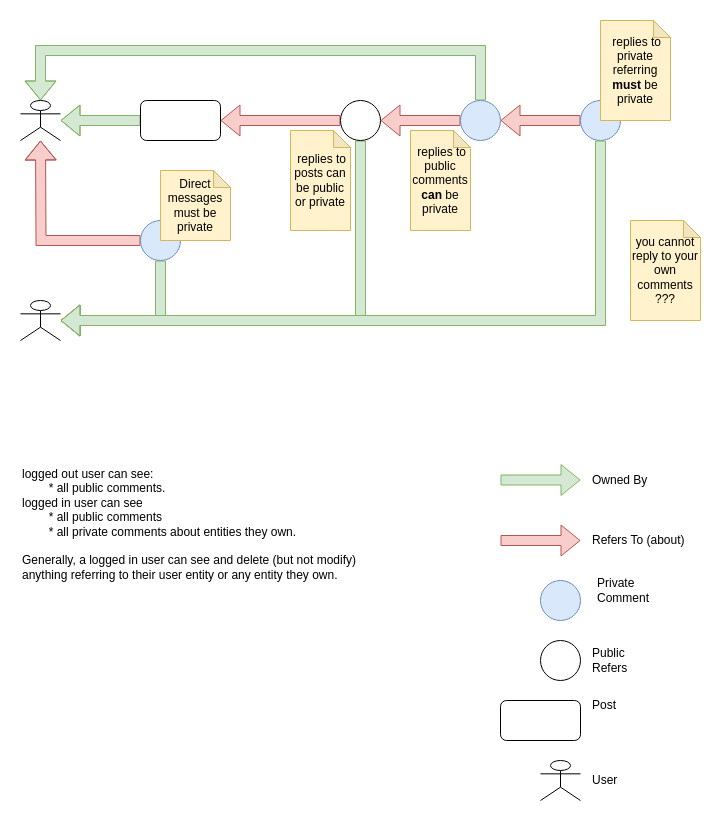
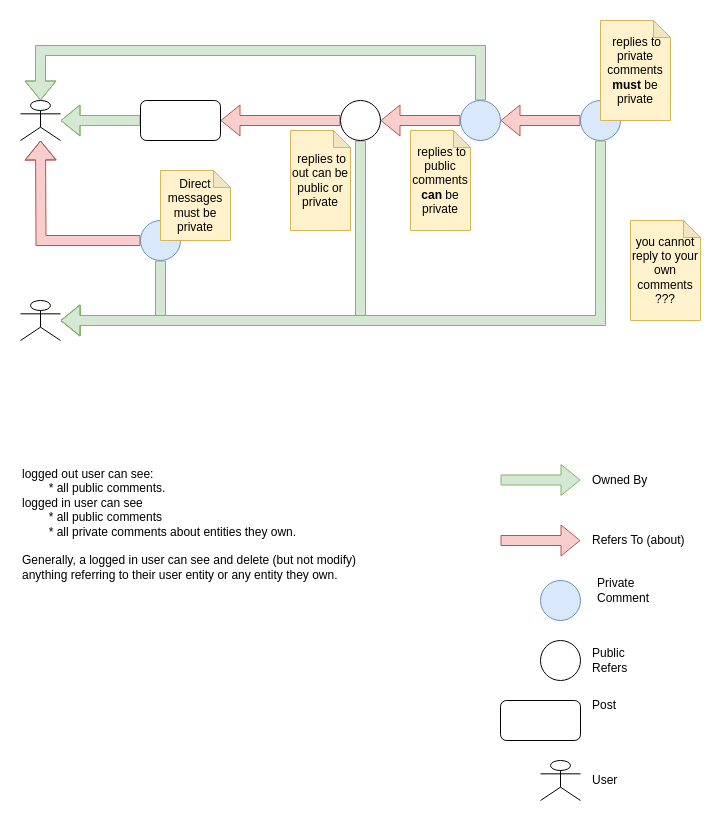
(636, 71) -> (636, 71)
(321, 181) -> (321, 181)
